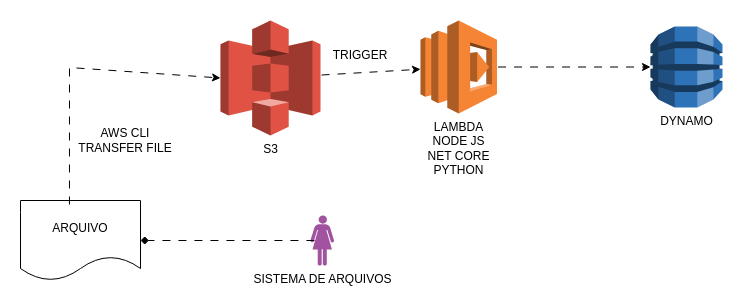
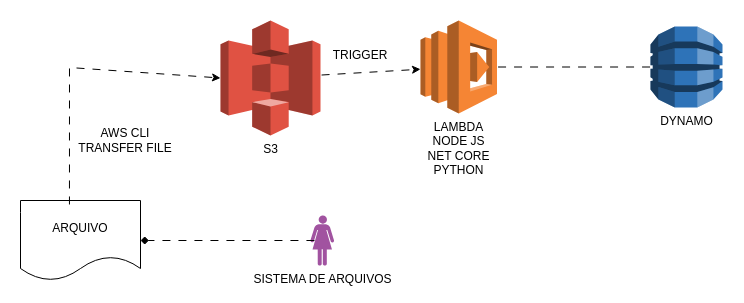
(642, 67) -> (644, 67)
